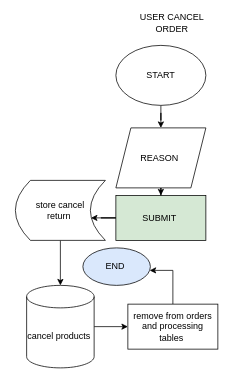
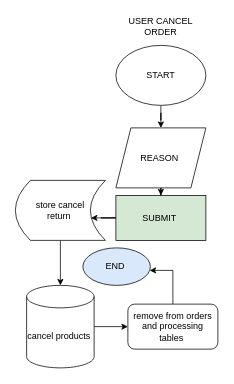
(172, 23) -> (161, 27)
(173, 327) -> (173, 327)
